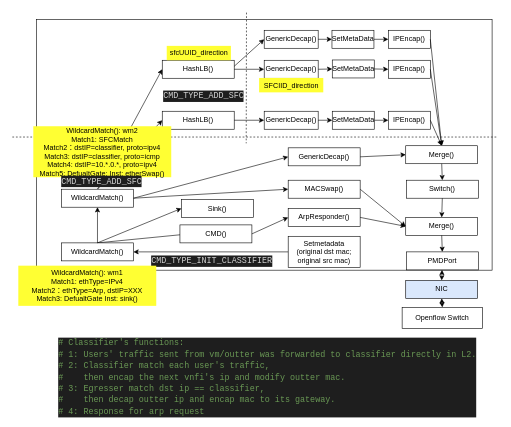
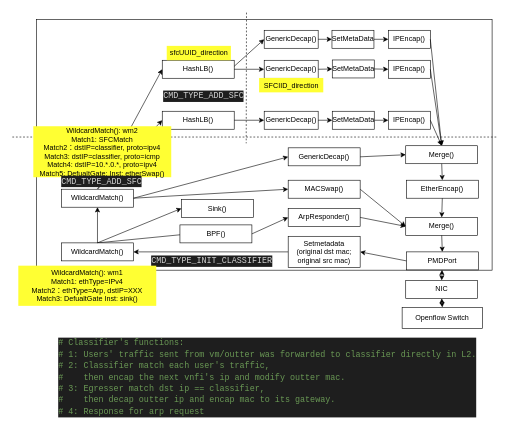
(443, 189) -> (443, 189)
(216, 234) -> (216, 234)
none -> (386, 257)
(442, 290) -> (442, 290)
